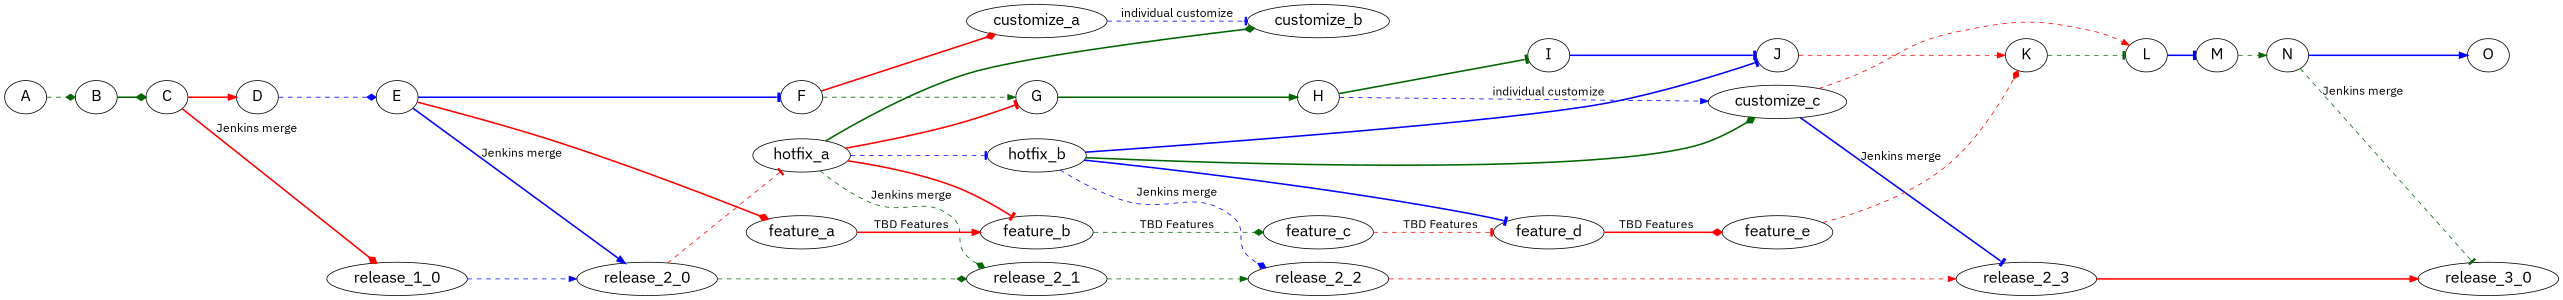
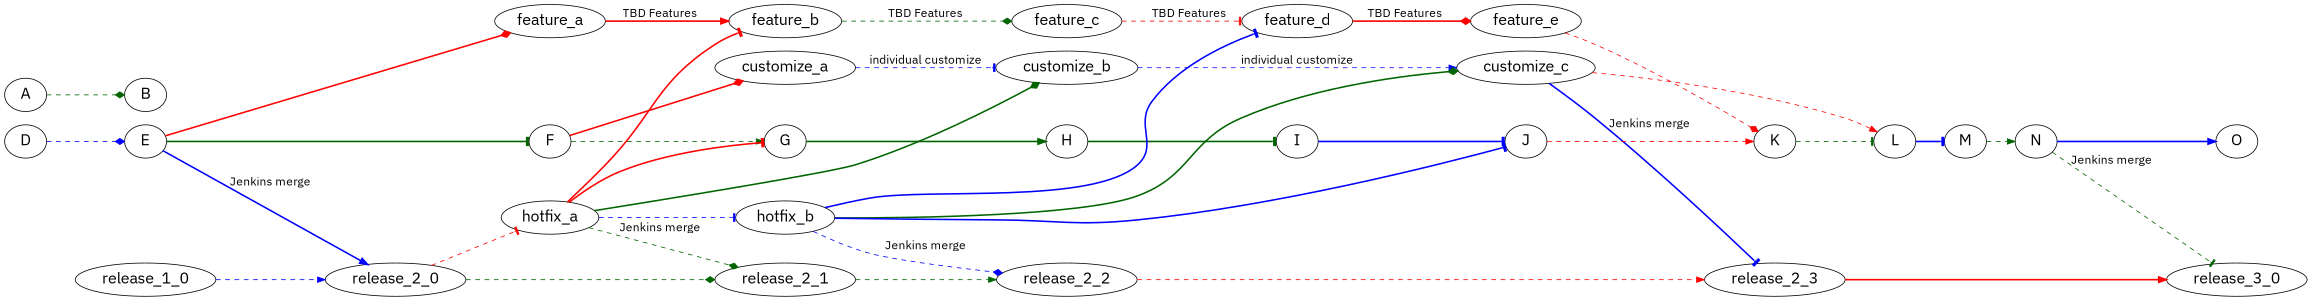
(167, 97) -> none
(597, 97) -> (346, 141)
(1520, 99) -> (1293, 68)
